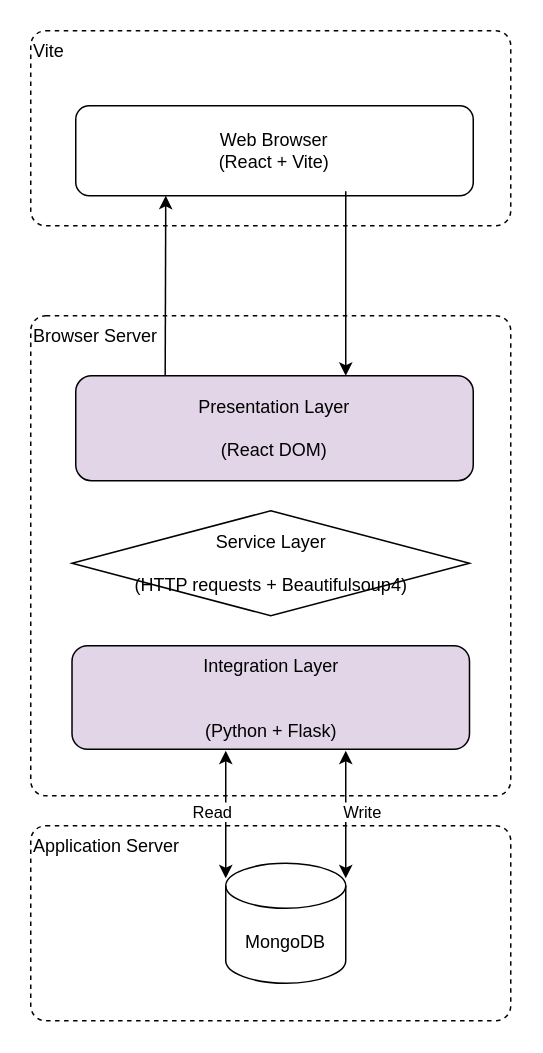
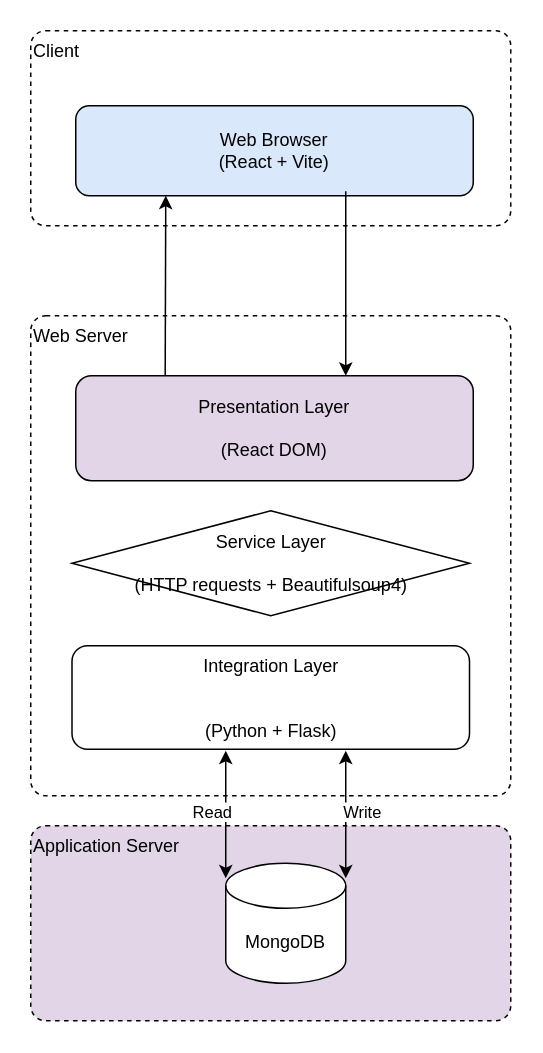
(52, 52) -> (59, 52)
(275, 151) -> (275, 151)
(102, 337) -> (82, 337)
(271, 698) -> (271, 698)
(115, 847) -> (115, 847)
